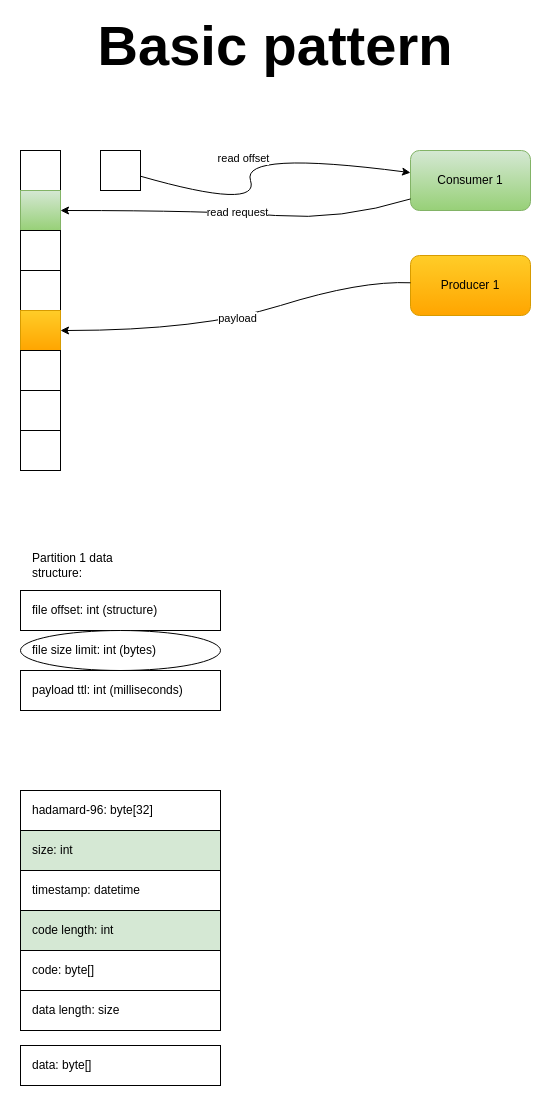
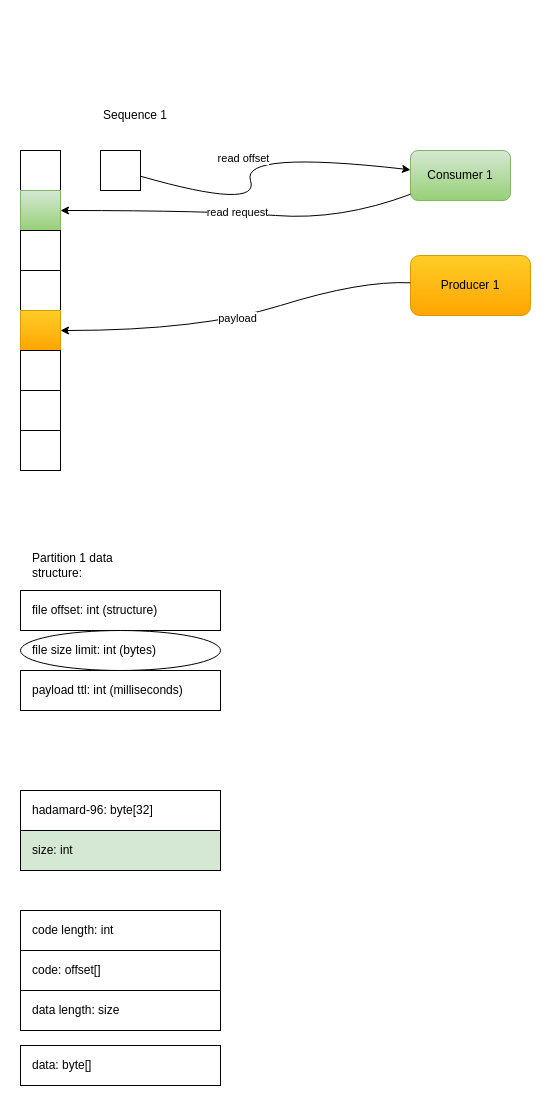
(276, 46) -> none
none -> (136, 116)
(471, 181) -> (461, 176)
(121, 891) -> none
(121, 931) -> (121, 931)
(70, 971) -> (76, 971)
